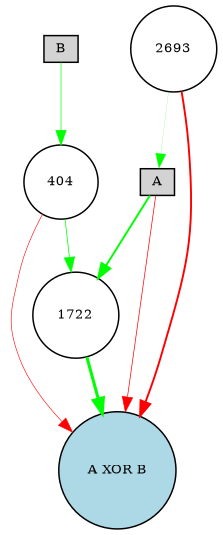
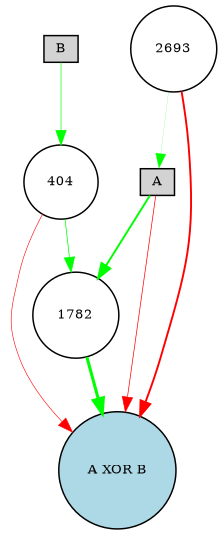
(76, 315) -> (76, 315)
